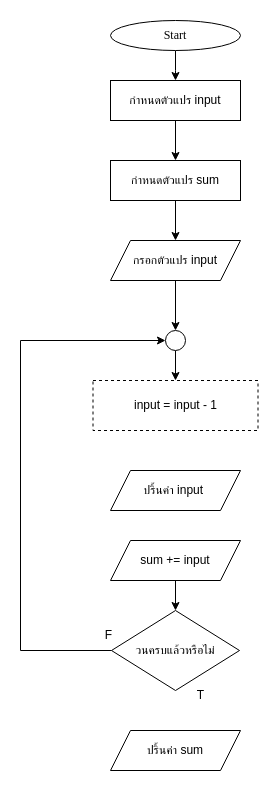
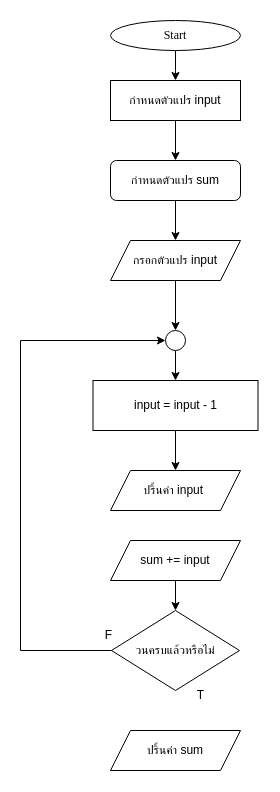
(176, 181) -> (176, 181)
(176, 406) -> (176, 406)
none -> (176, 447)
